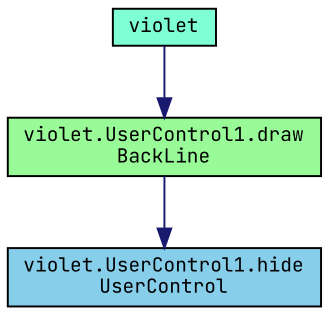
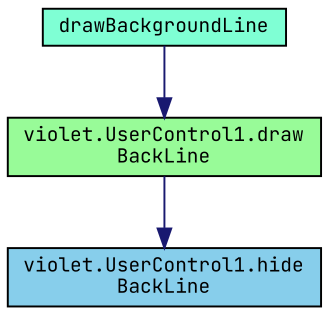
(164, 27) -> (164, 27)
(164, 277) -> (164, 277)
